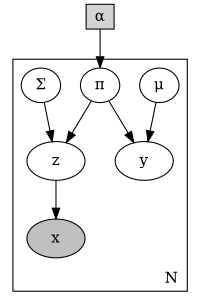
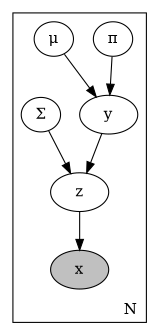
(100, 17) -> none
(82, 117) -> (96, 148)
